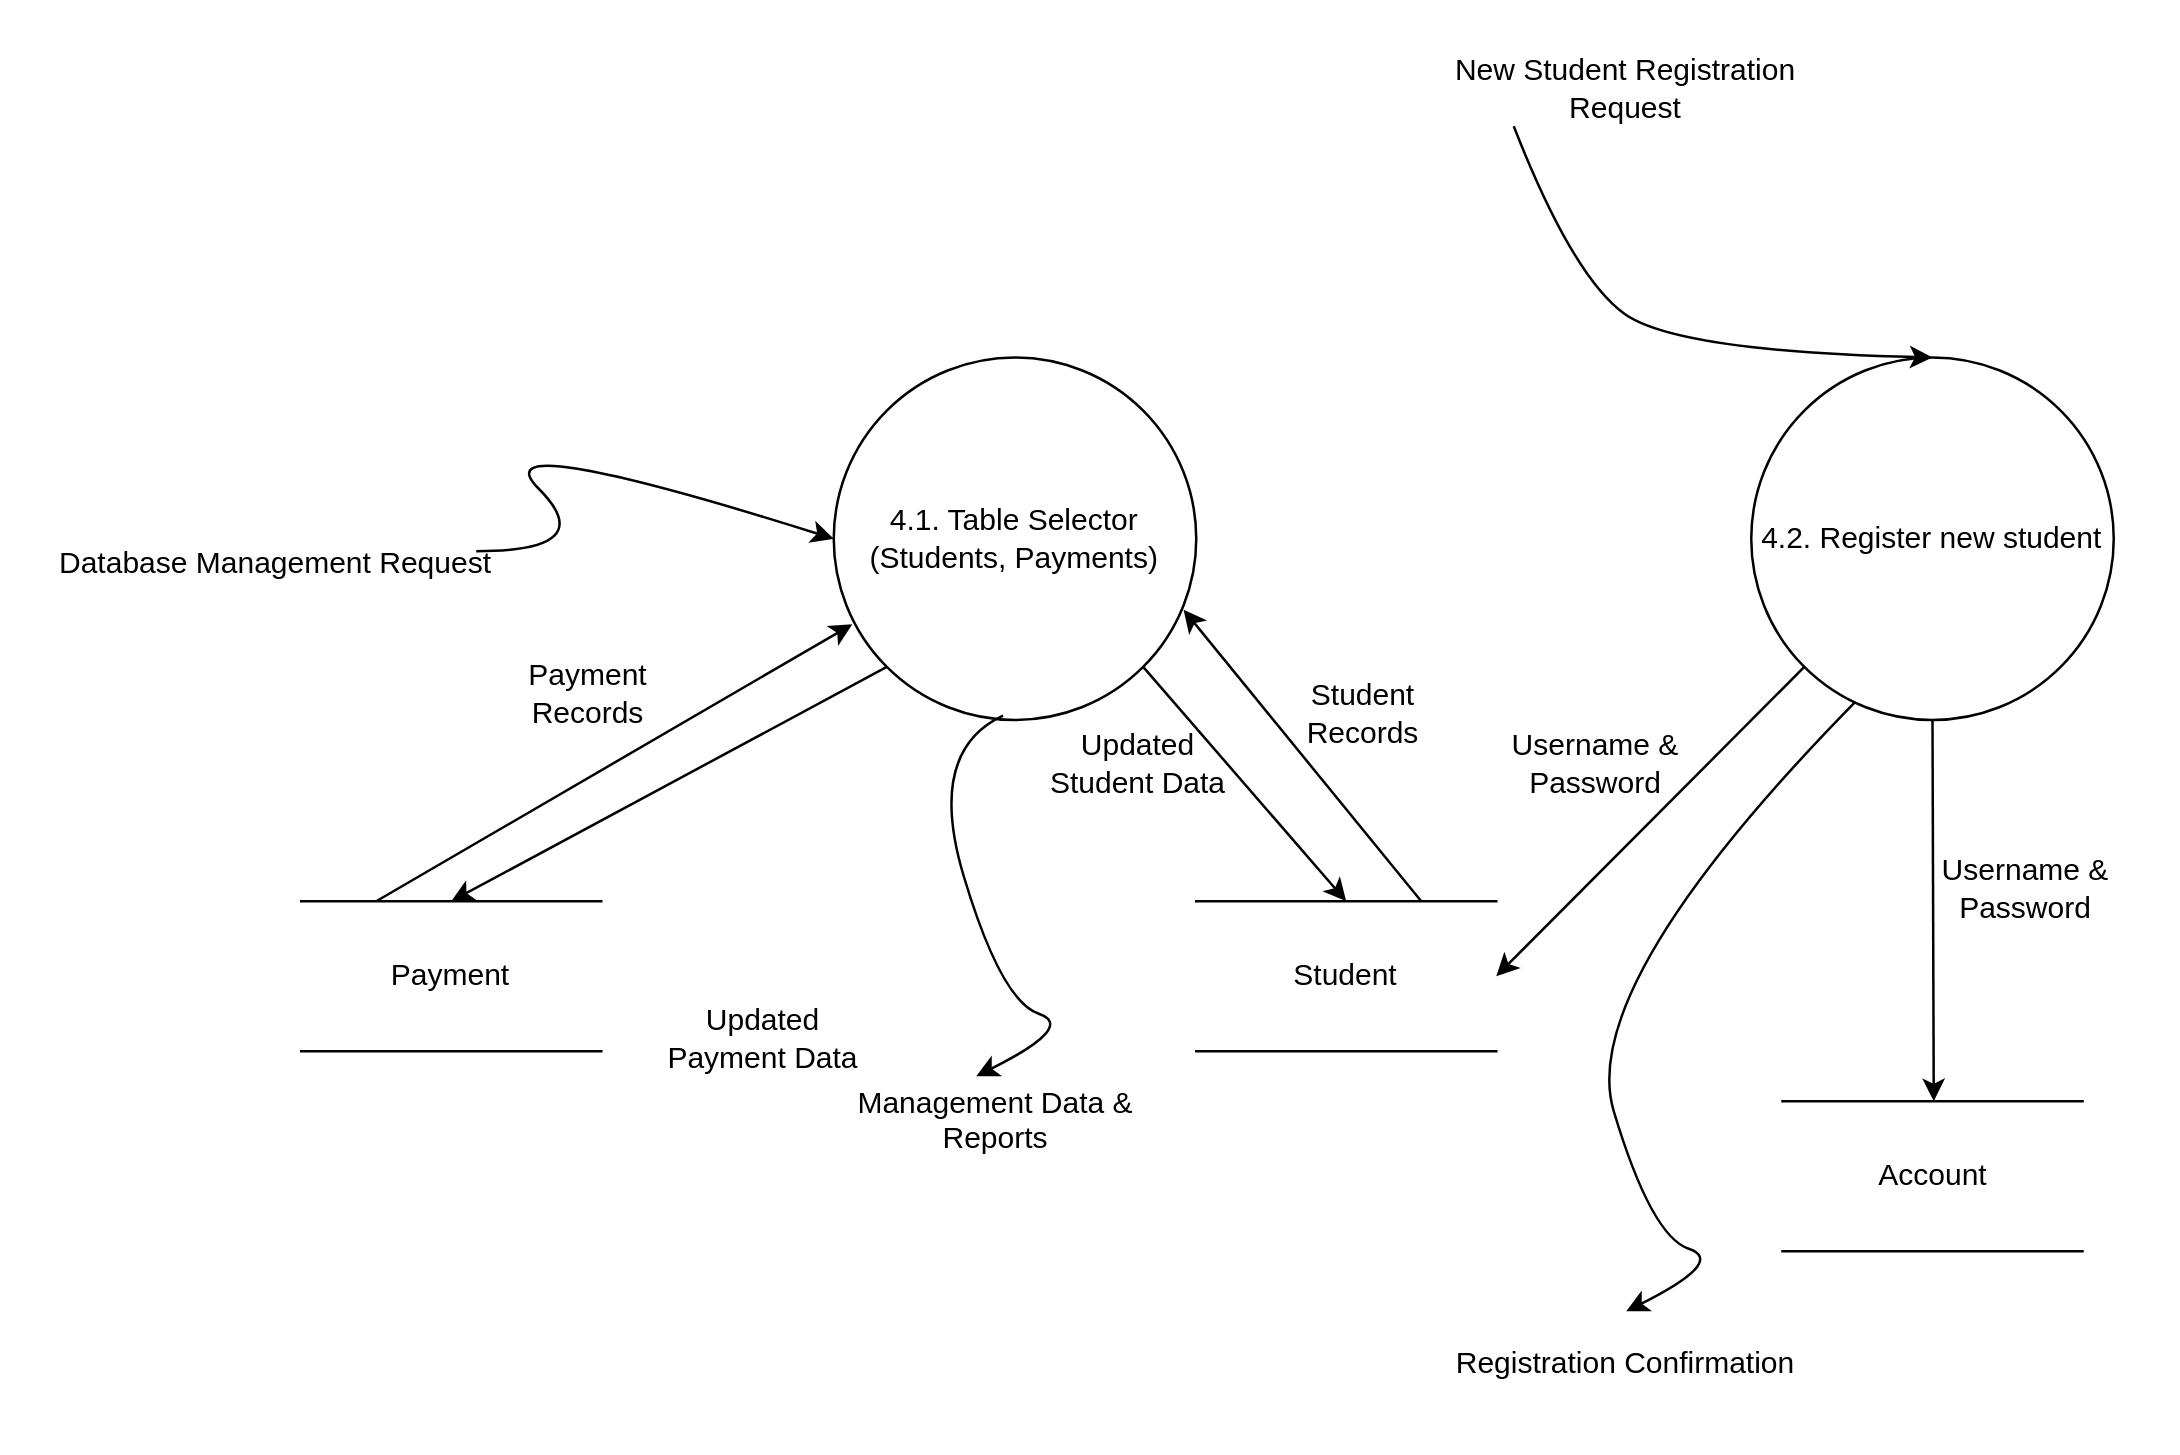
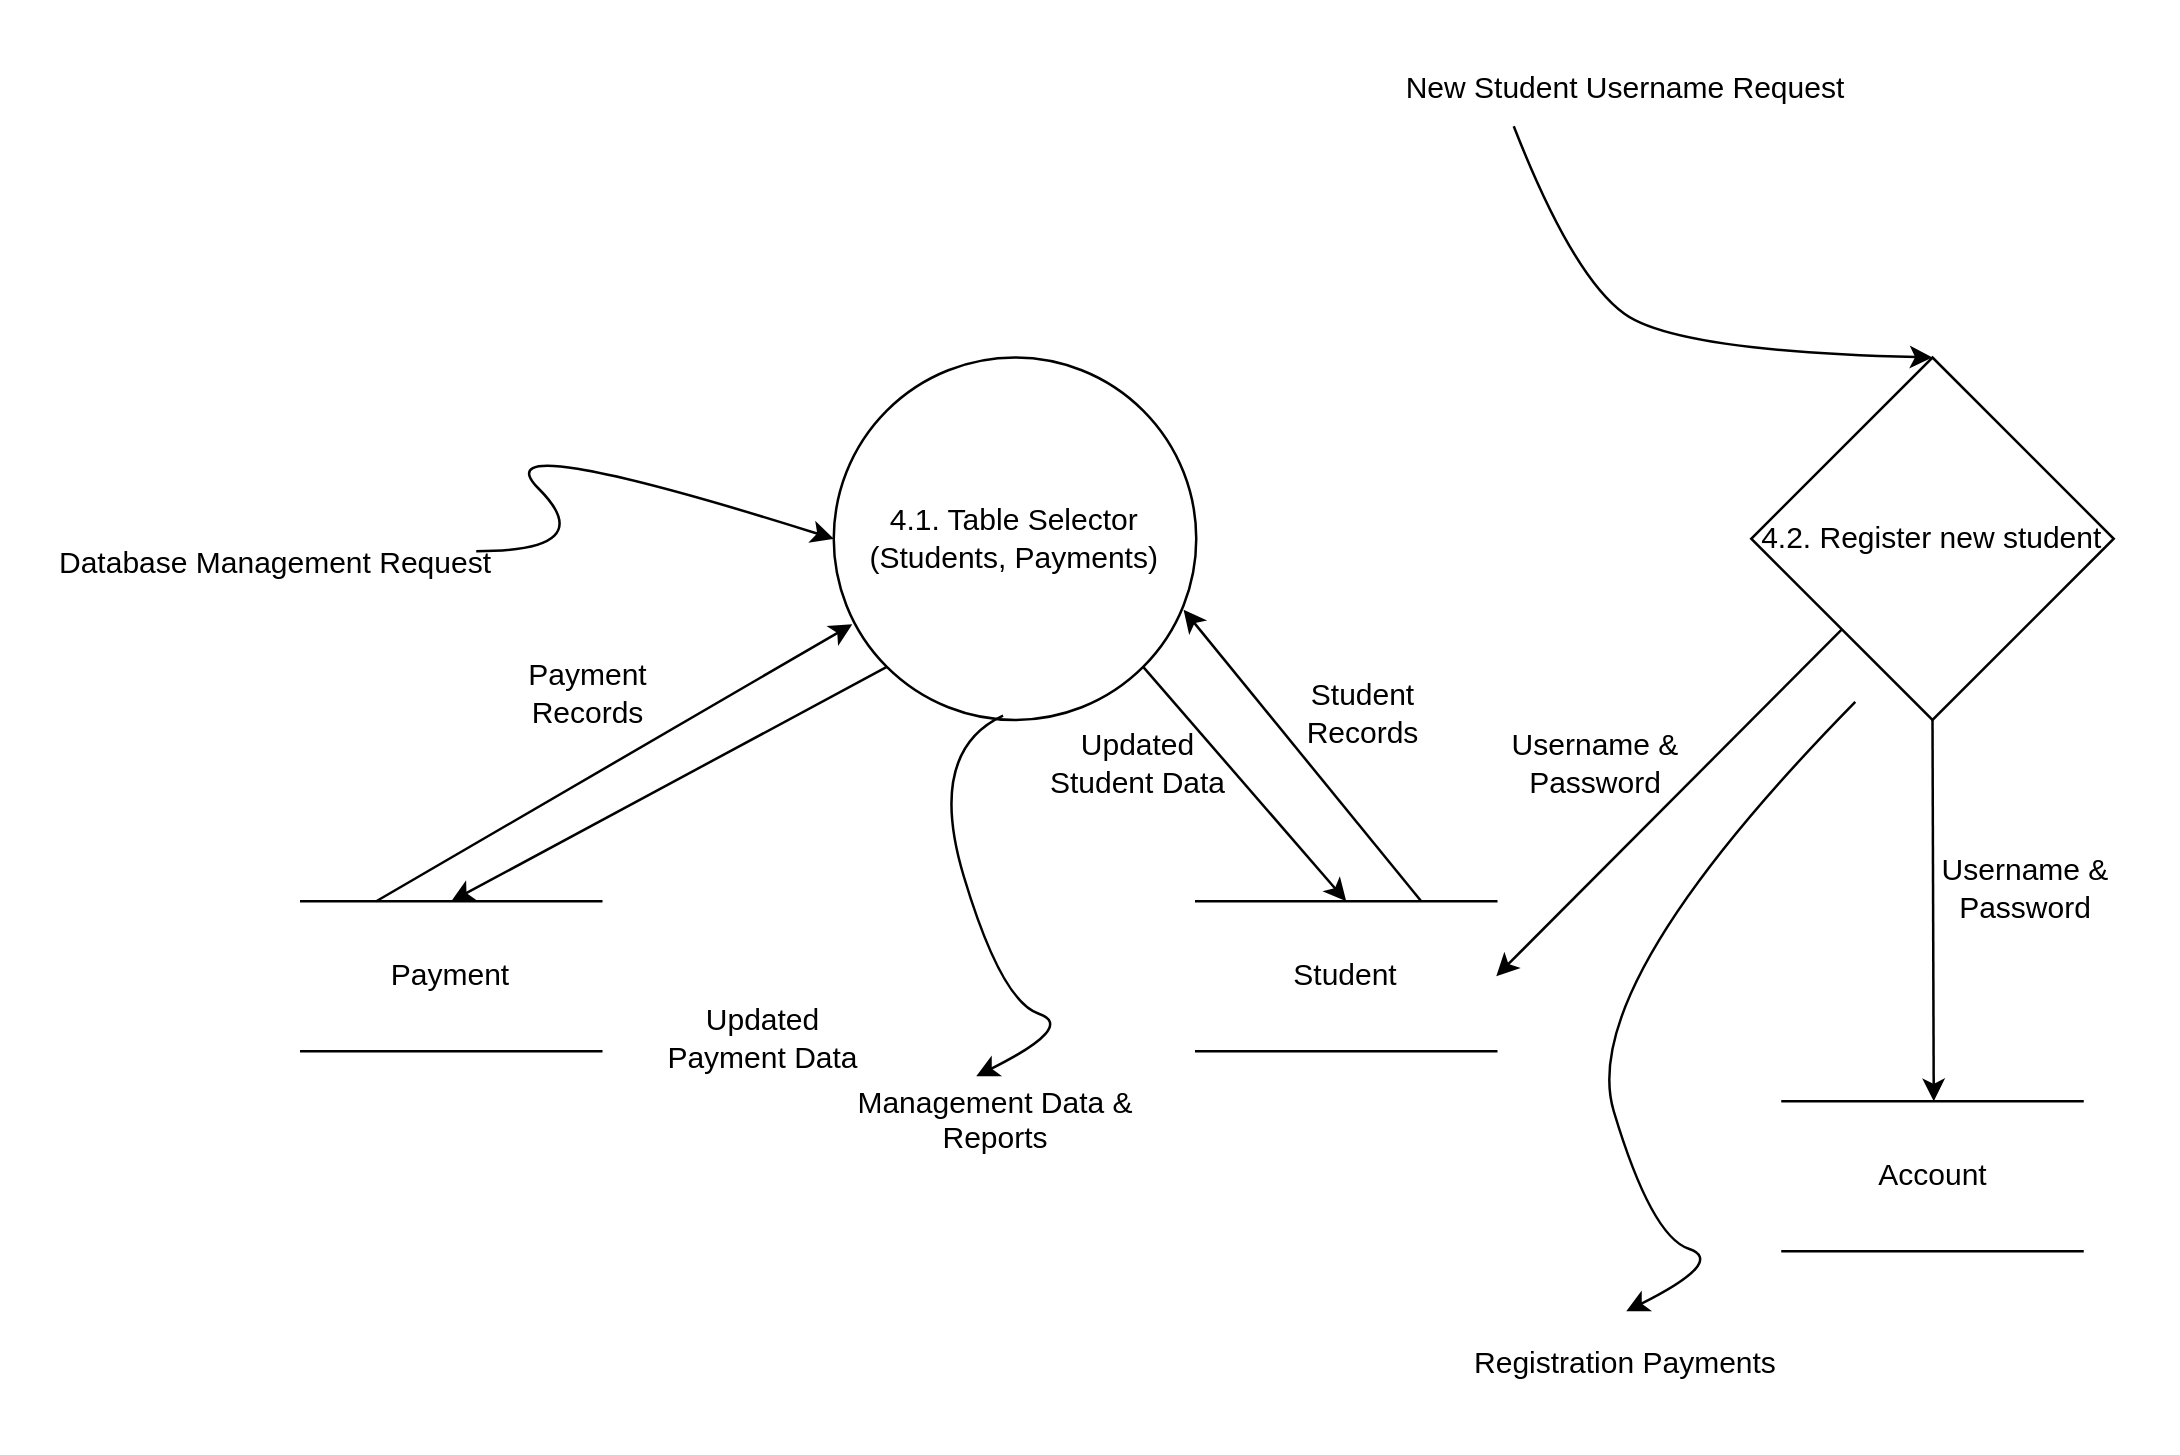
(1626, 89) -> (1626, 89)
(1933, 539) -> (1933, 539)
(1626, 1364) -> (1626, 1364)
